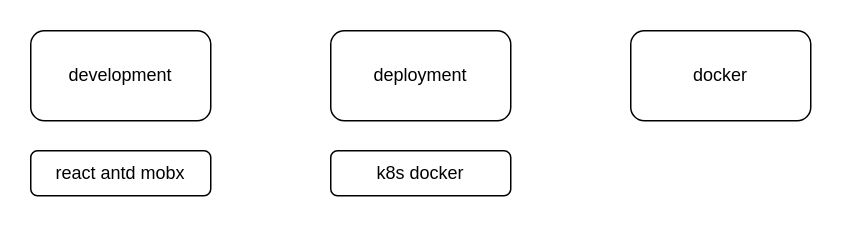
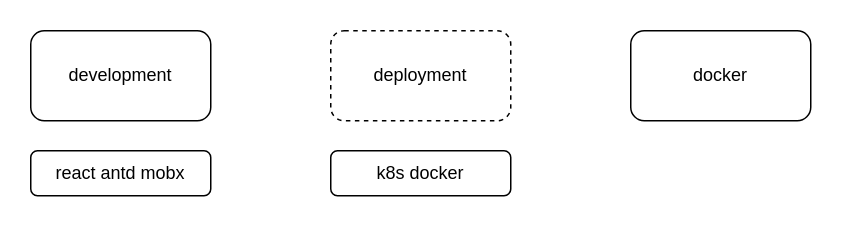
(421, 76) -> (421, 76)
